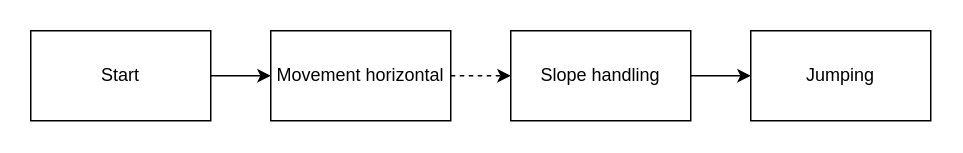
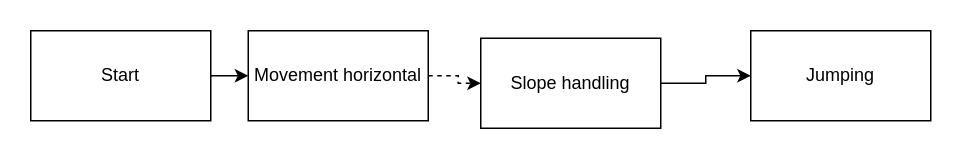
(361, 76) -> (338, 76)
(601, 76) -> (571, 83)
